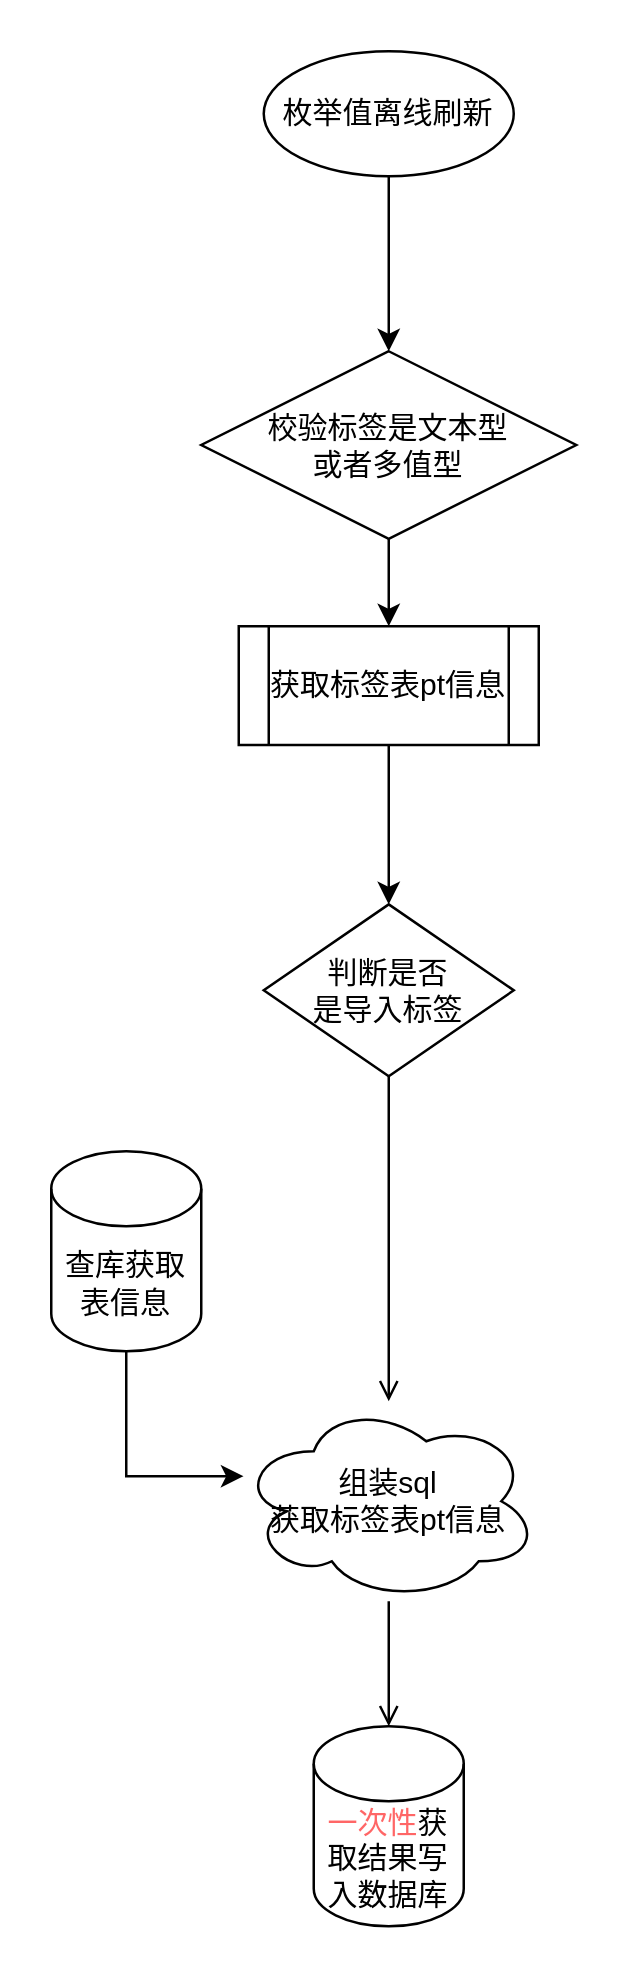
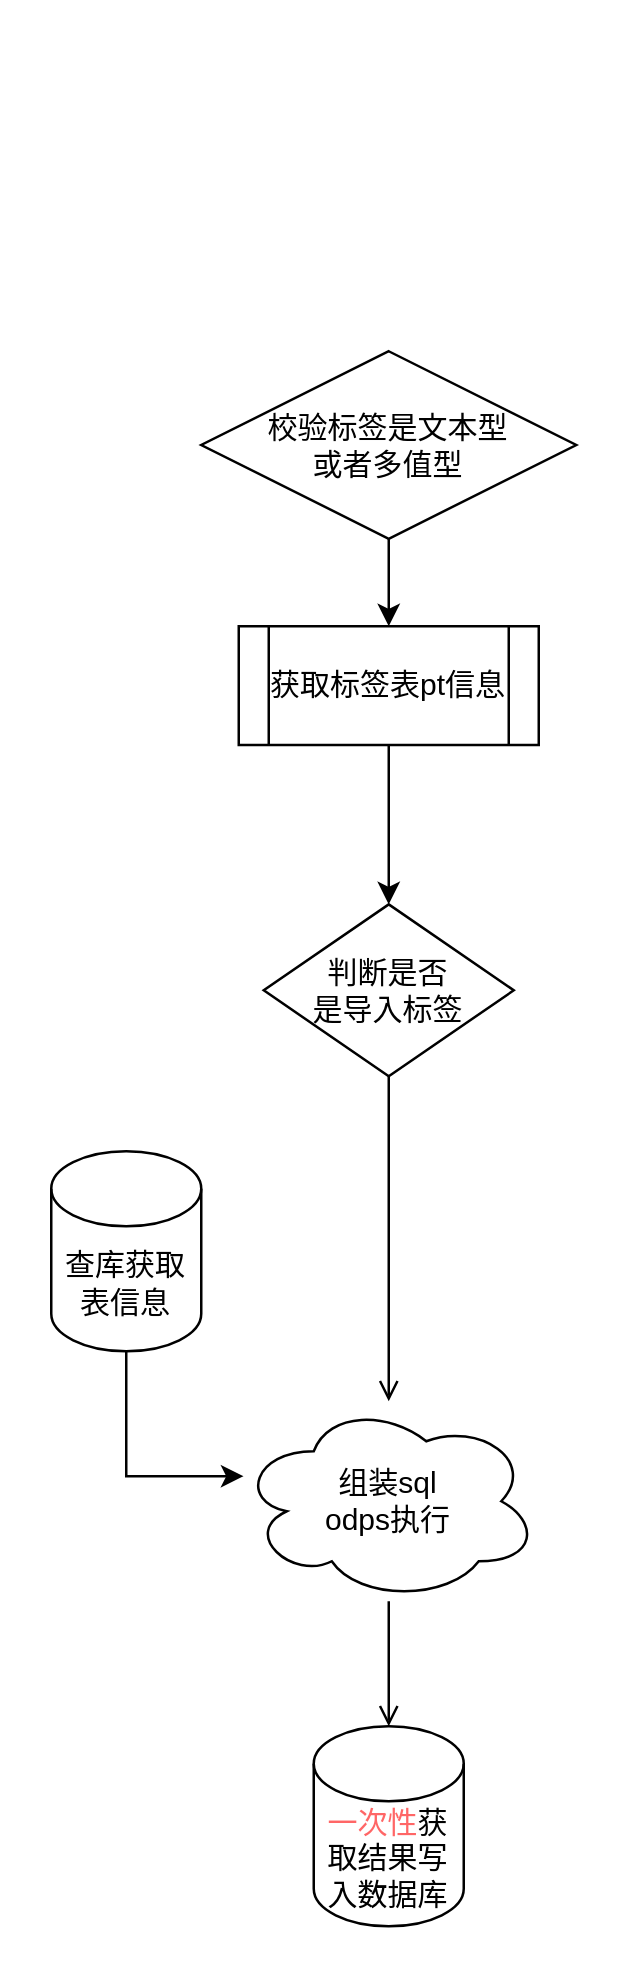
(389, 114) -> none
(389, 255) -> none
(389, 1501) -> (389, 1501)
